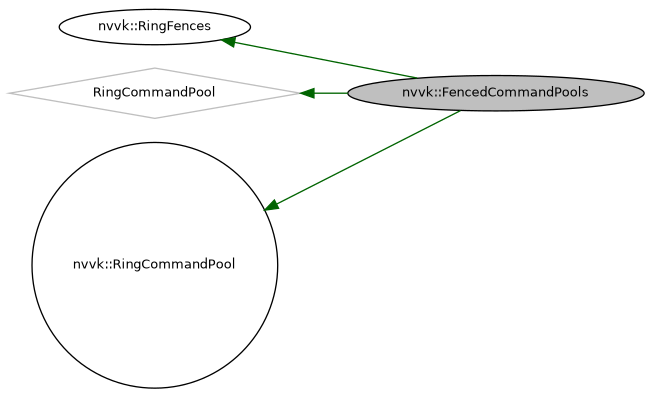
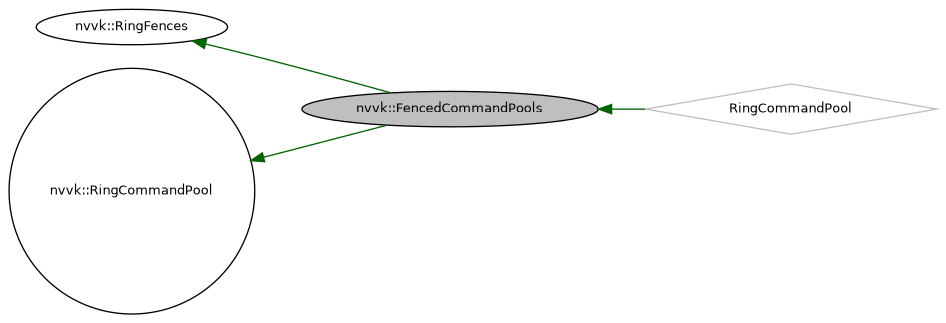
(331, 93) -> (629, 109)
